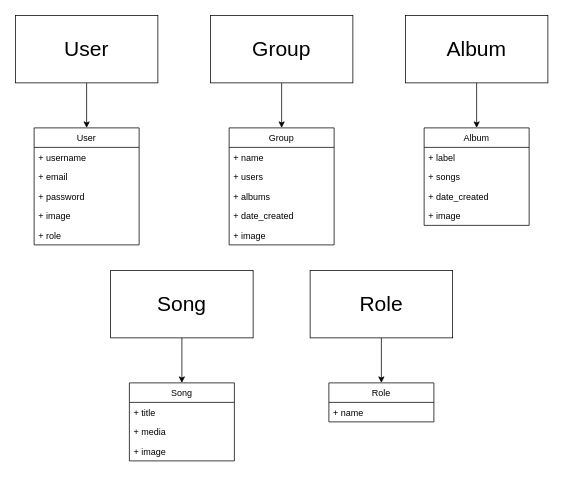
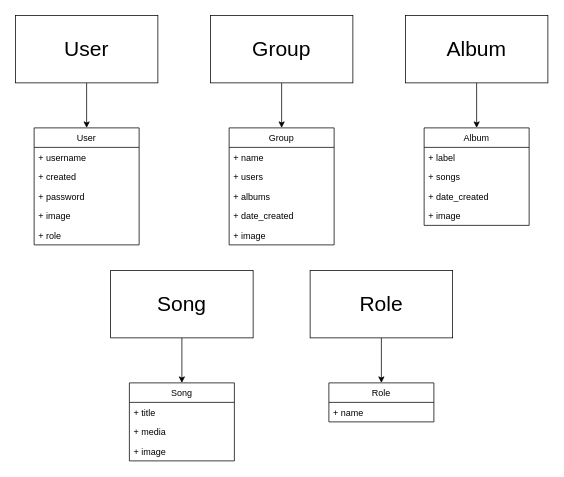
(52, 177) -> (60, 177)
